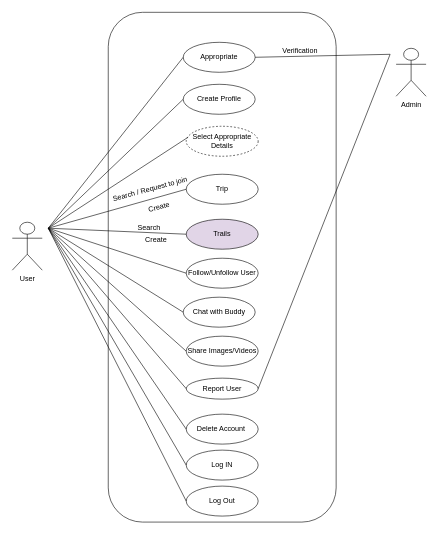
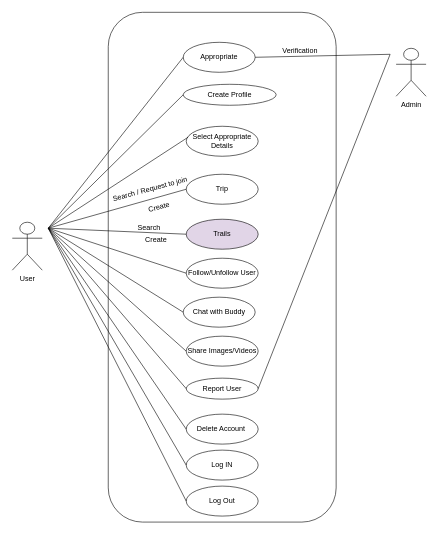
(219, 99) -> (230, 95)
(222, 141) -> (222, 141)
